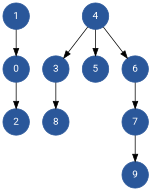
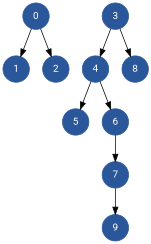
(16, 39) -> (27, 39)
(78, 40) -> (107, 39)
